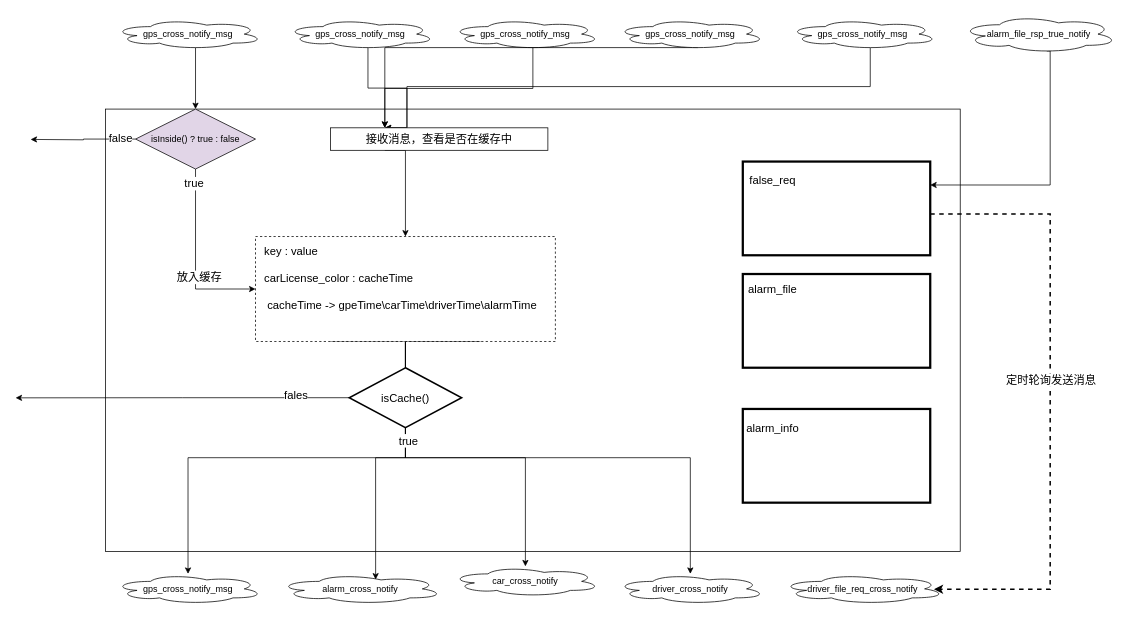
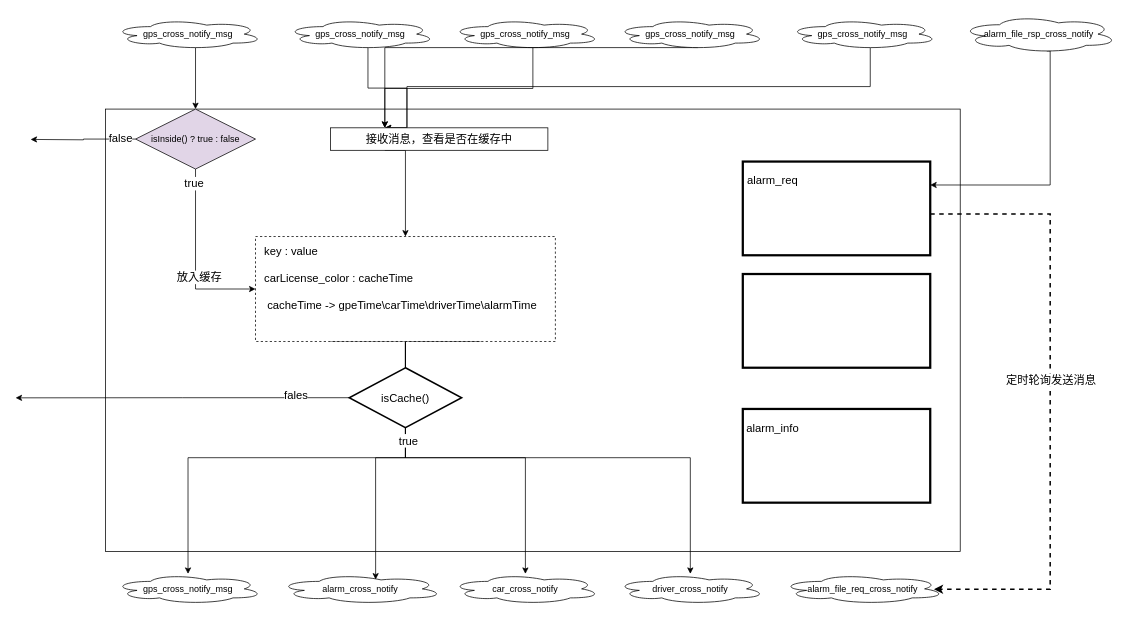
(1039, 34) -> (1039, 34)
(773, 180) -> (773, 180)
(773, 289) -> none
(525, 582) -> (525, 589)
(863, 589) -> (863, 589)
